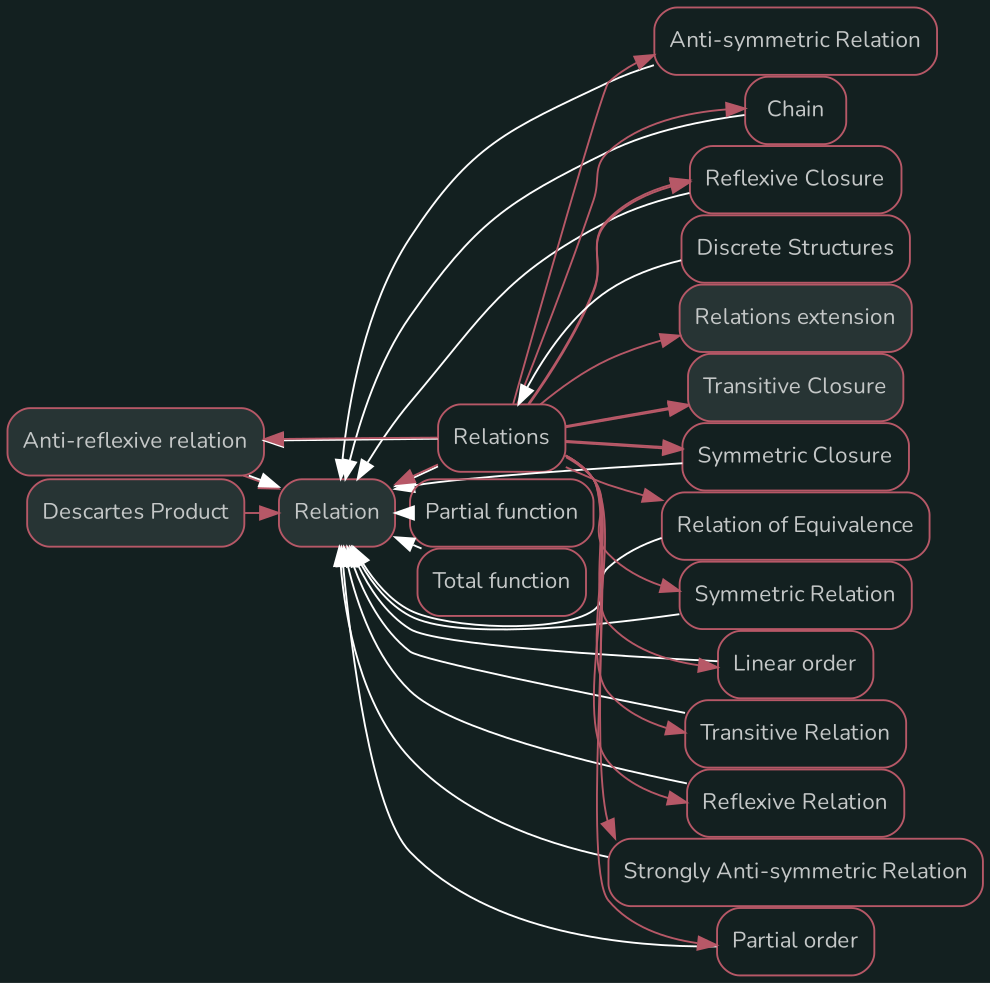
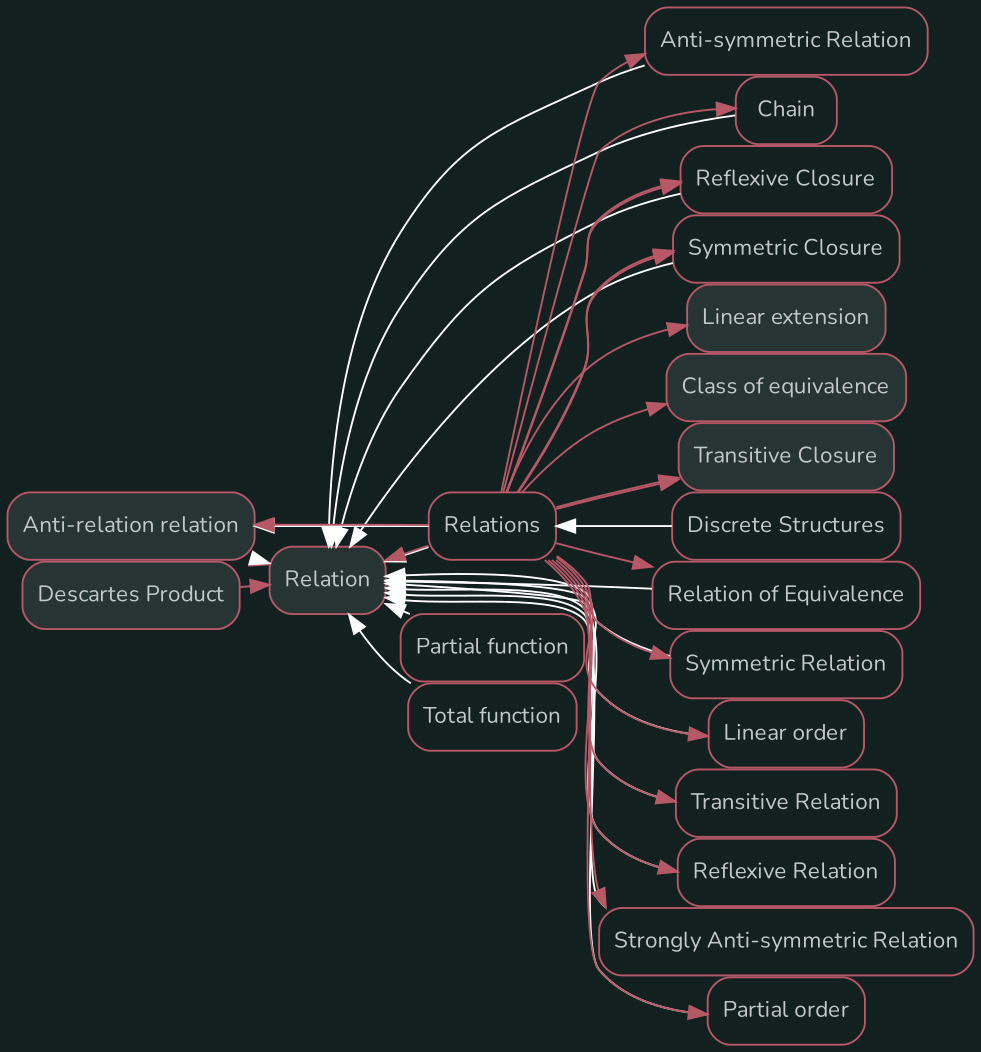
(796, 318) -> (786, 318)
none -> (786, 388)
(136, 442) -> (131, 526)
